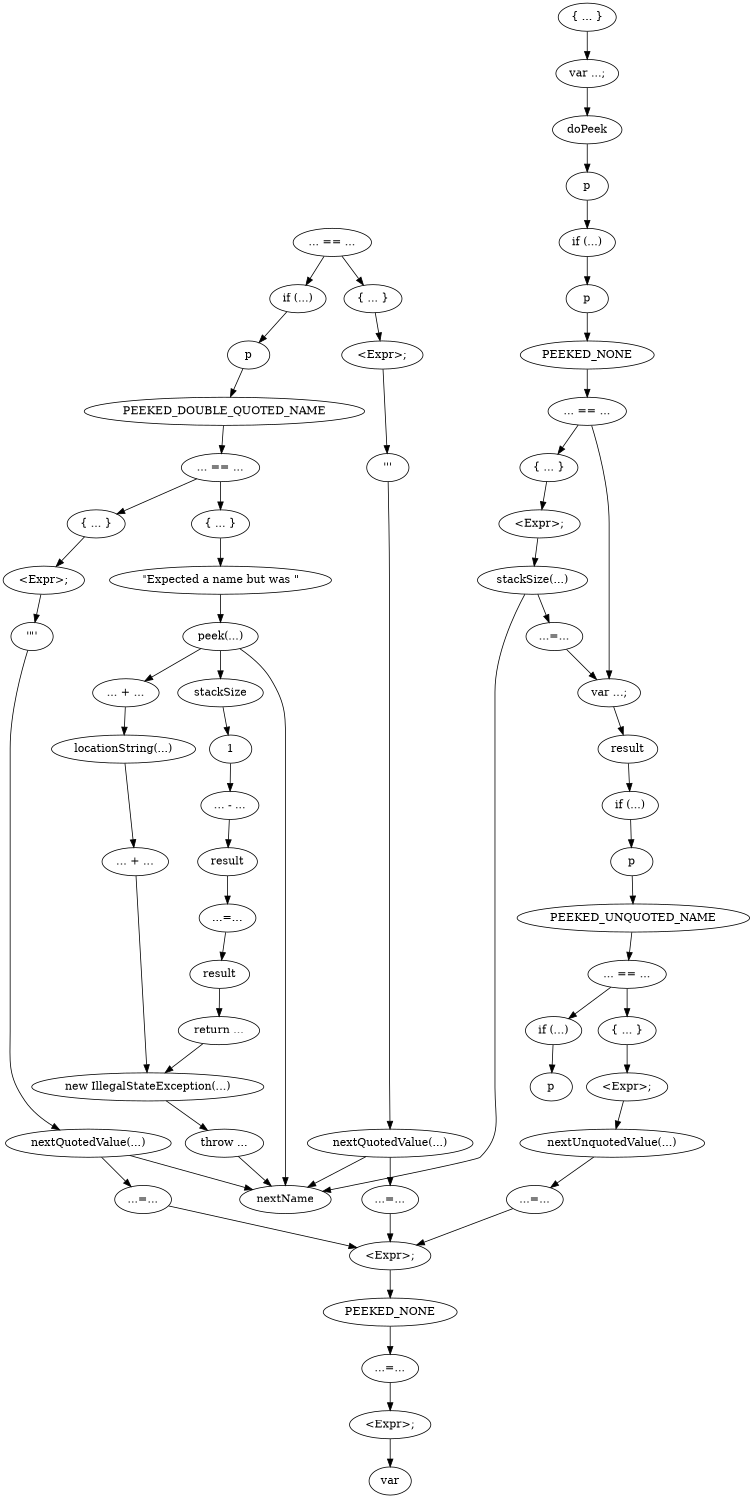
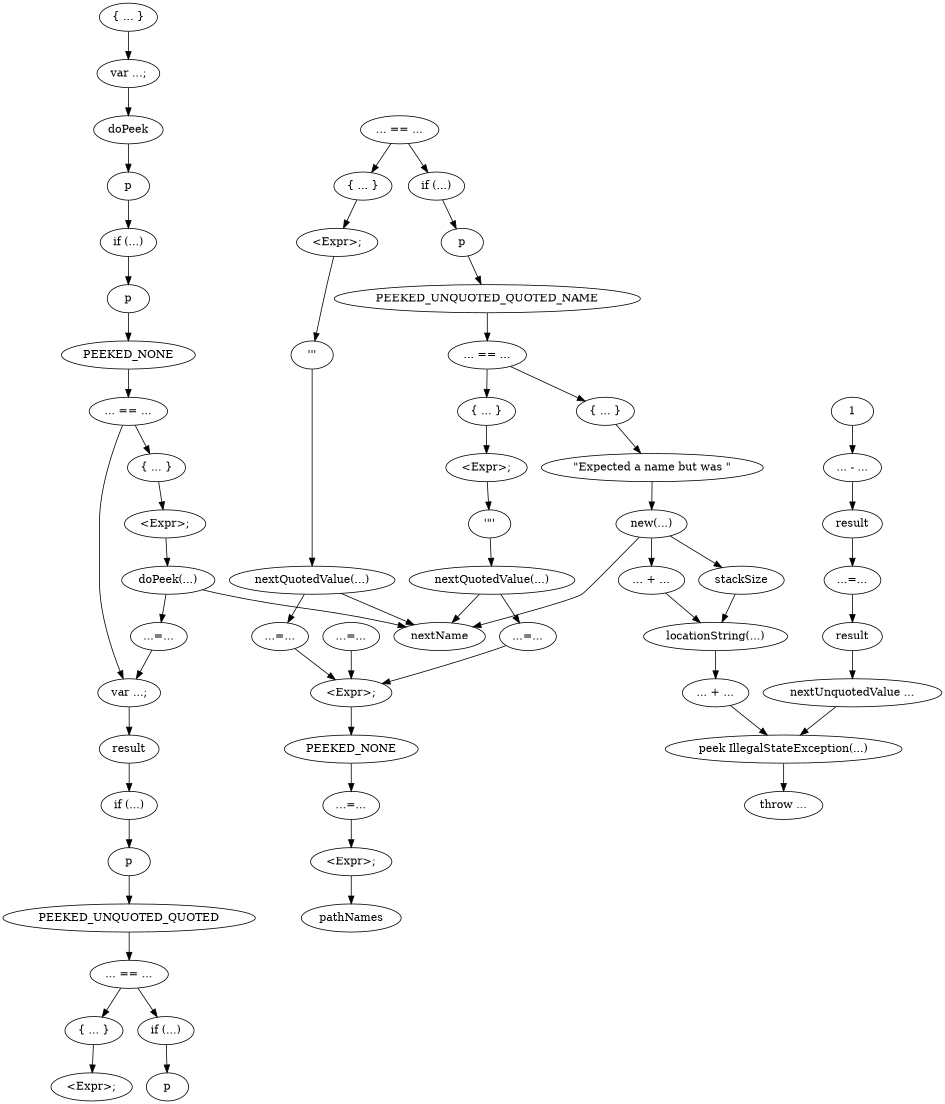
(224, 411) -> (487, 299)
(533, 580) -> (168, 580)
(221, 637) -> (652, 524)
(225, 717) -> (730, 605)
(633, 918) -> (129, 918)
(219, 1031) -> (852, 693)
(148, 1087) -> (784, 749)
(612, 1143) -> none
(252, 1169) -> none
(390, 1481) -> (351, 918)
